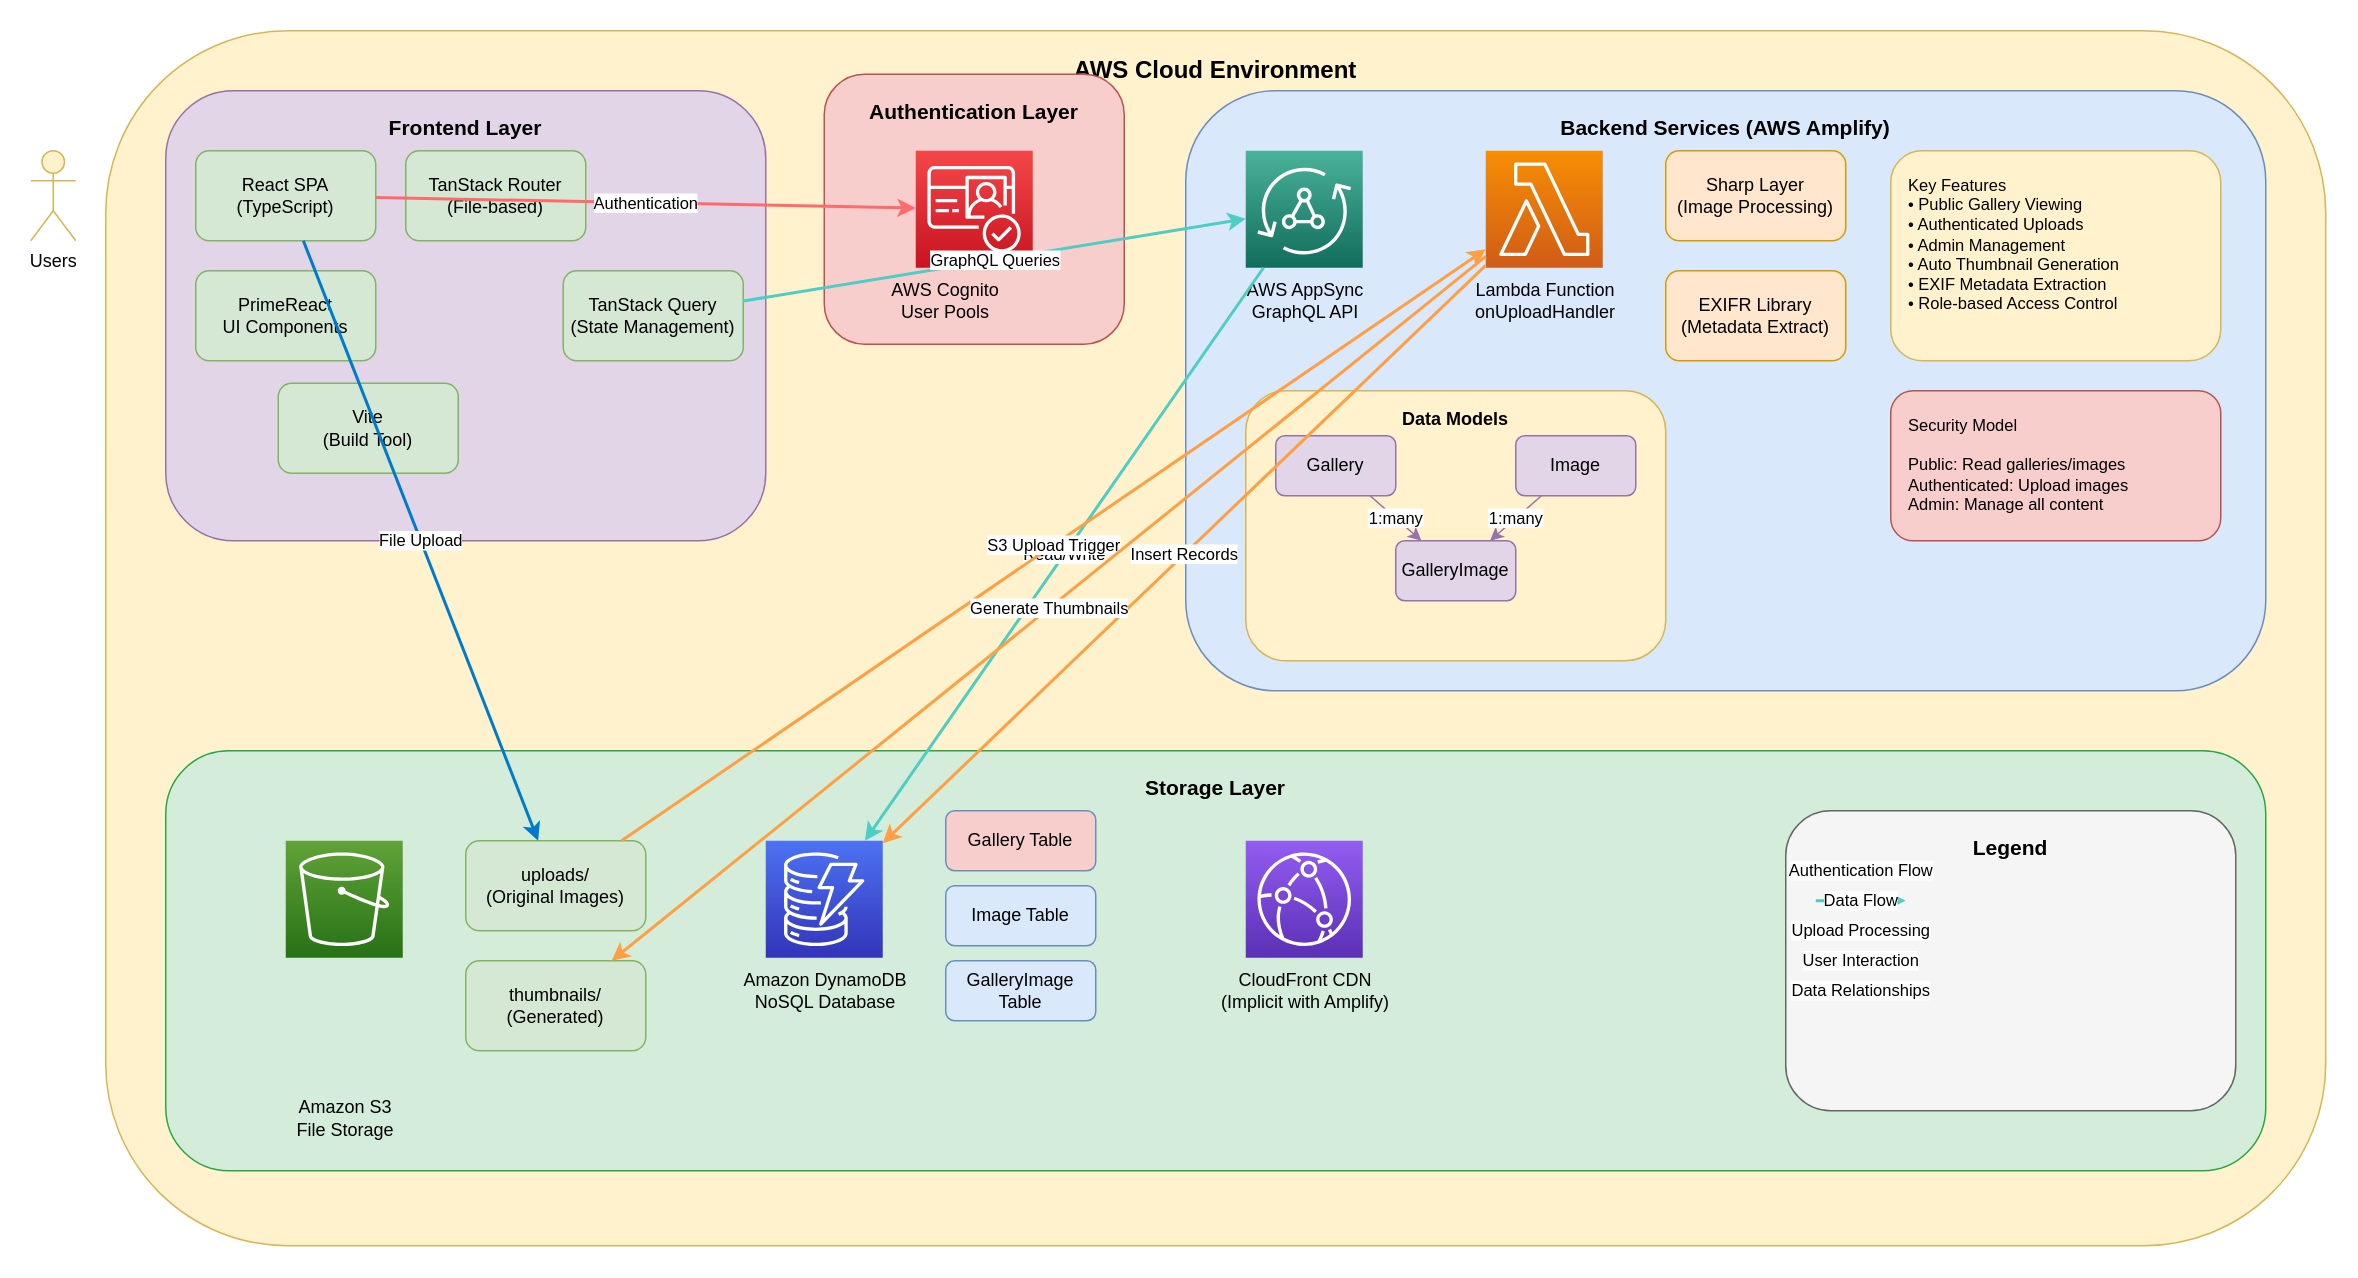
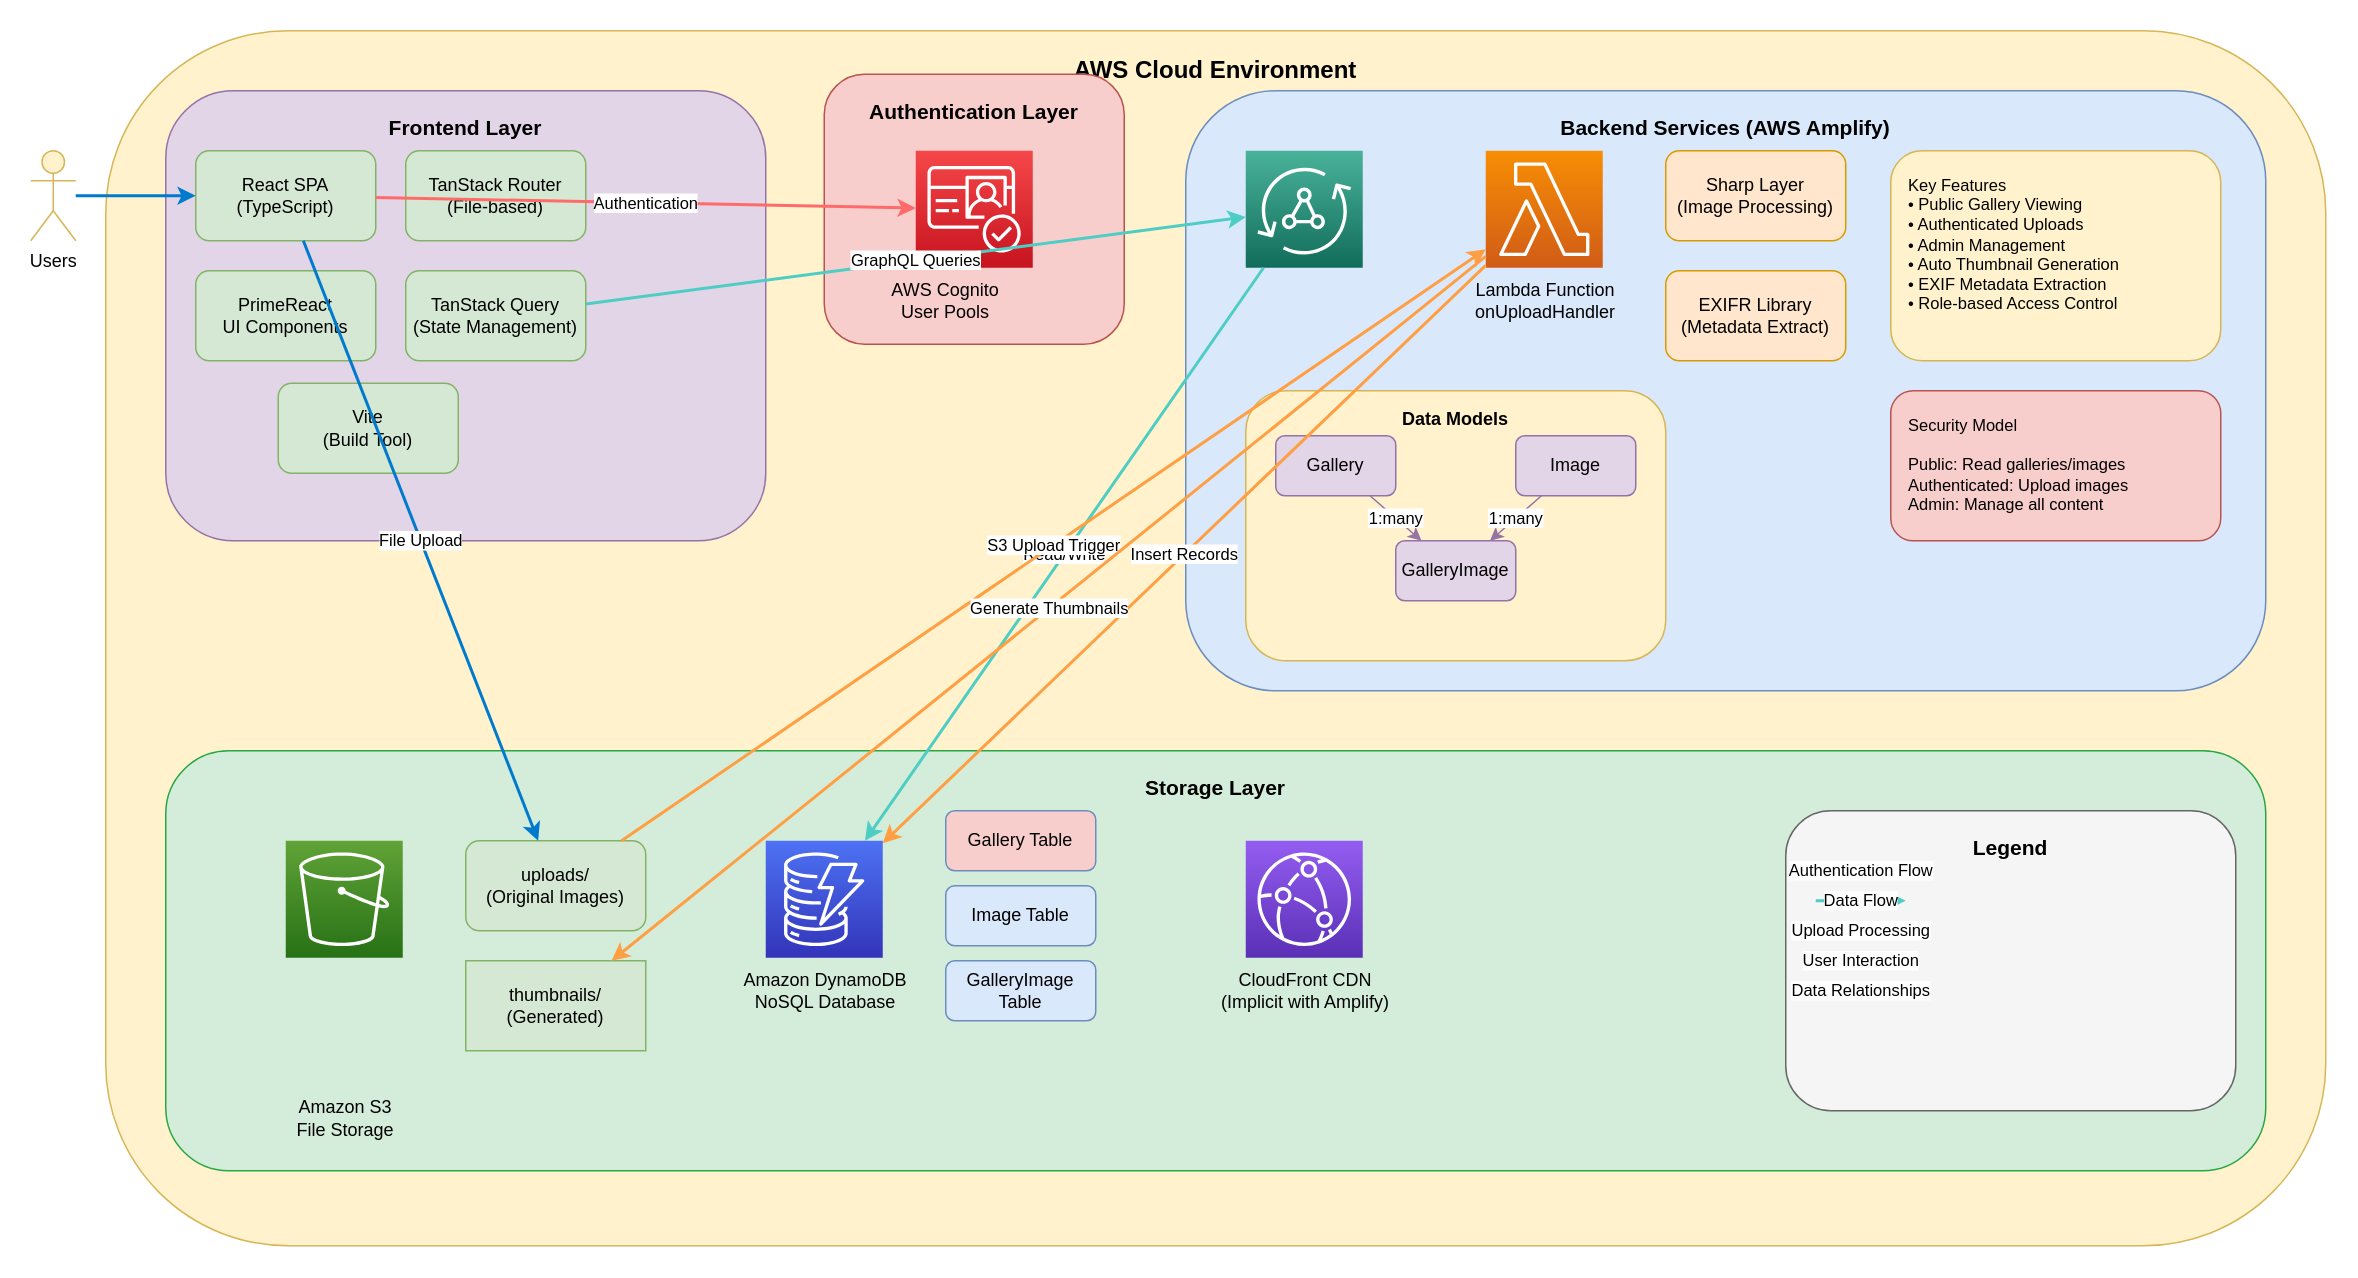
none -> (129, 196)
(1306, 301) -> none
(653, 316) -> (496, 316)
(556, 1006) -> (556, 1006)
